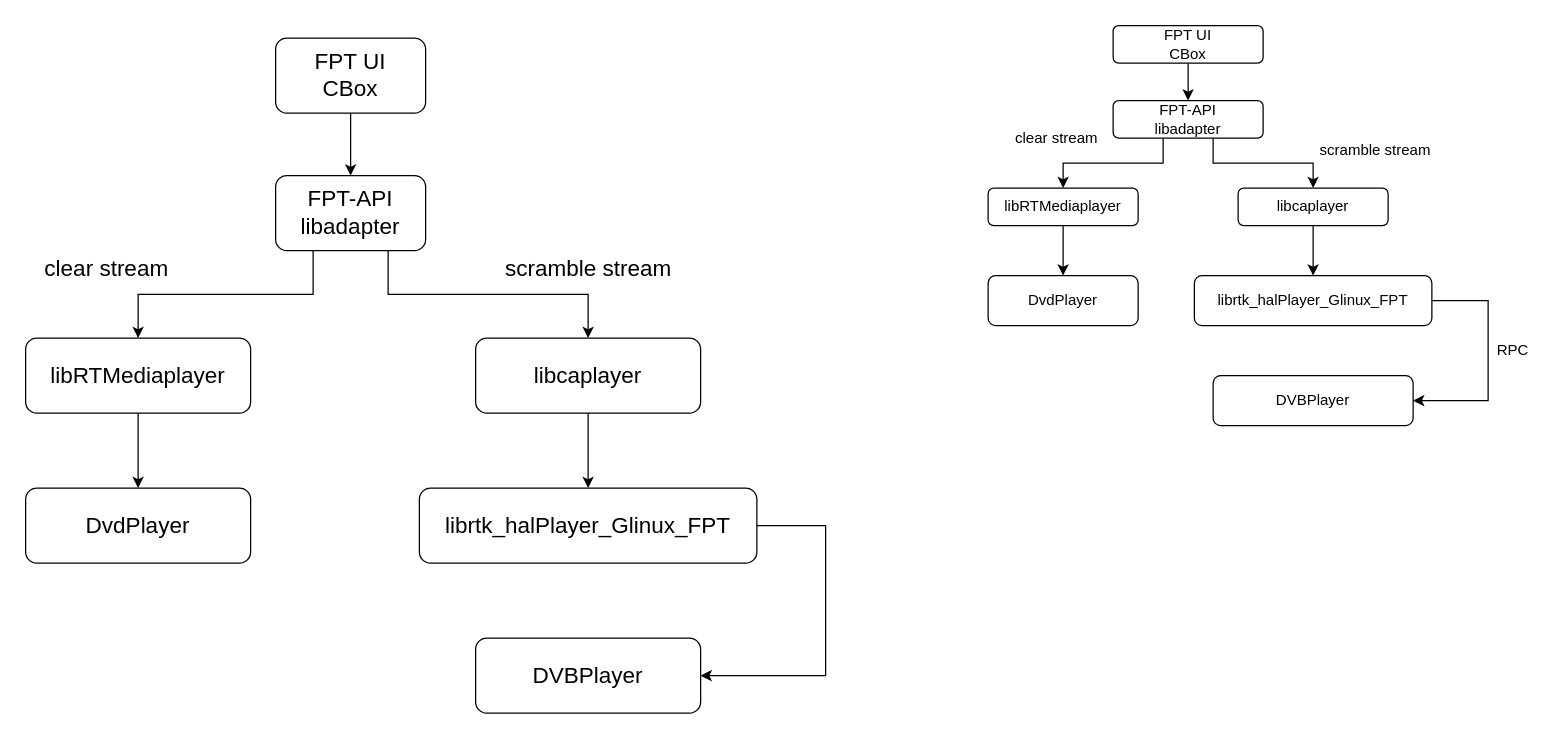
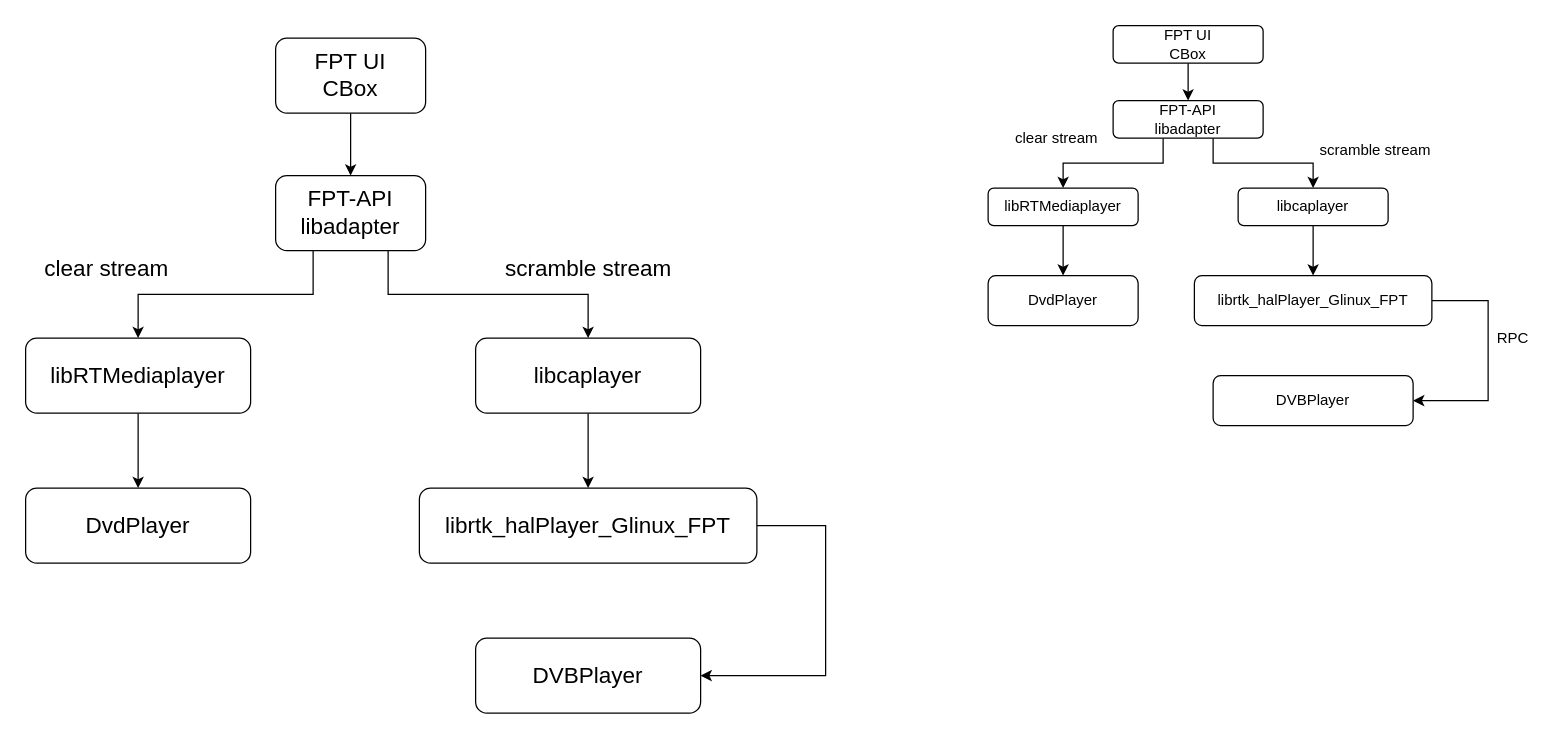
(1513, 351) -> (1513, 338)
